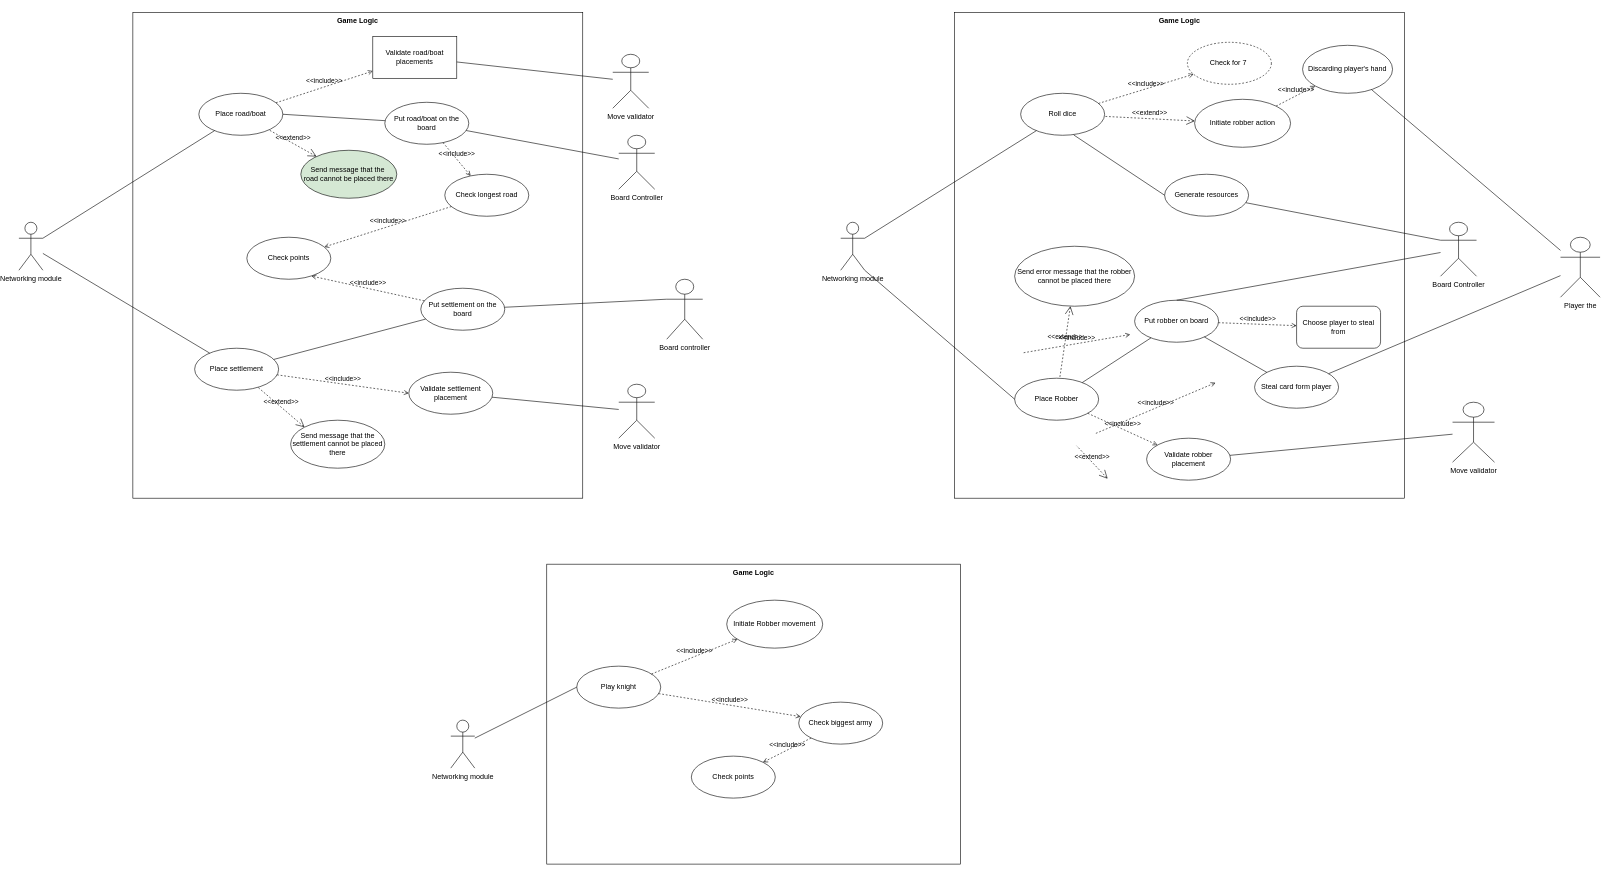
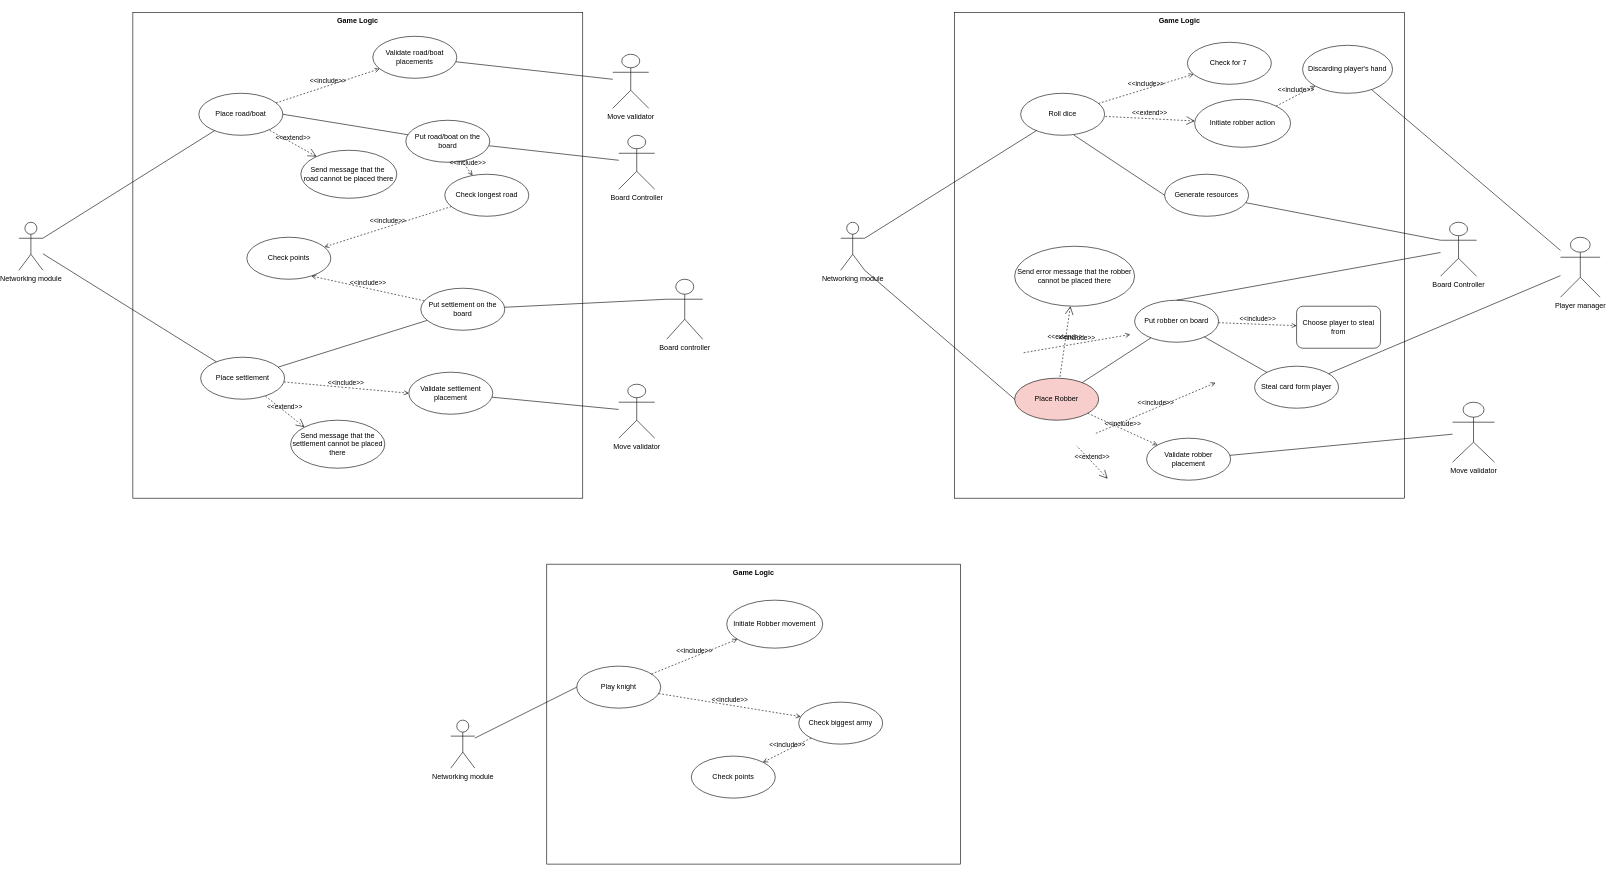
(415, 57) -> (415, 57)
(1230, 63) -> (1230, 63)
(427, 123) -> (448, 141)
(349, 174) -> (349, 174)
(1581, 306) -> (1581, 306)
(237, 369) -> (243, 378)
(1057, 399) -> (1057, 399)
